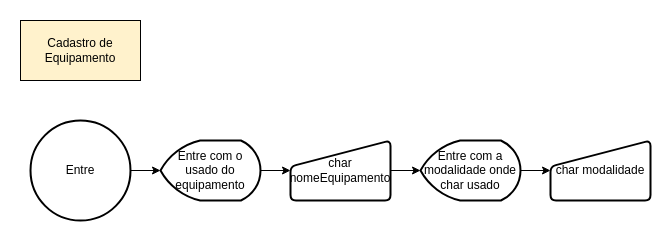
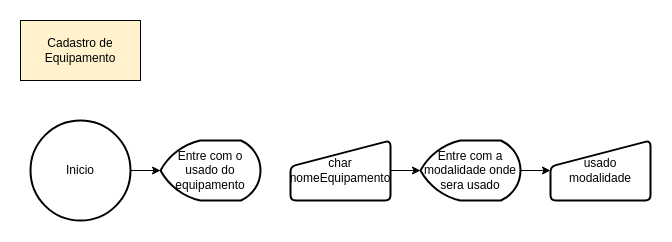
(81, 171) -> (81, 171)
(280, 171) -> none
(471, 171) -> (471, 171)
(601, 171) -> (601, 171)
